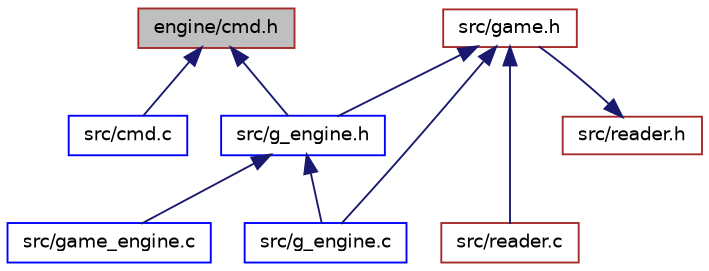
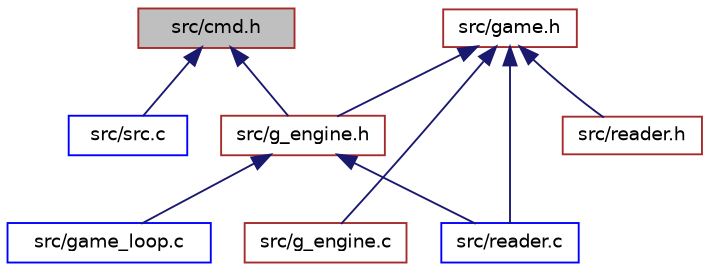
(216, 28) -> (216, 28)
(575, 74) -> (568, 90)
(128, 136) -> (128, 136)
(303, 136) -> (303, 136)
(316, 198) -> (415, 193)
(109, 243) -> (109, 243)
(326, 243) -> (326, 243)
(510, 243) -> (510, 243)
